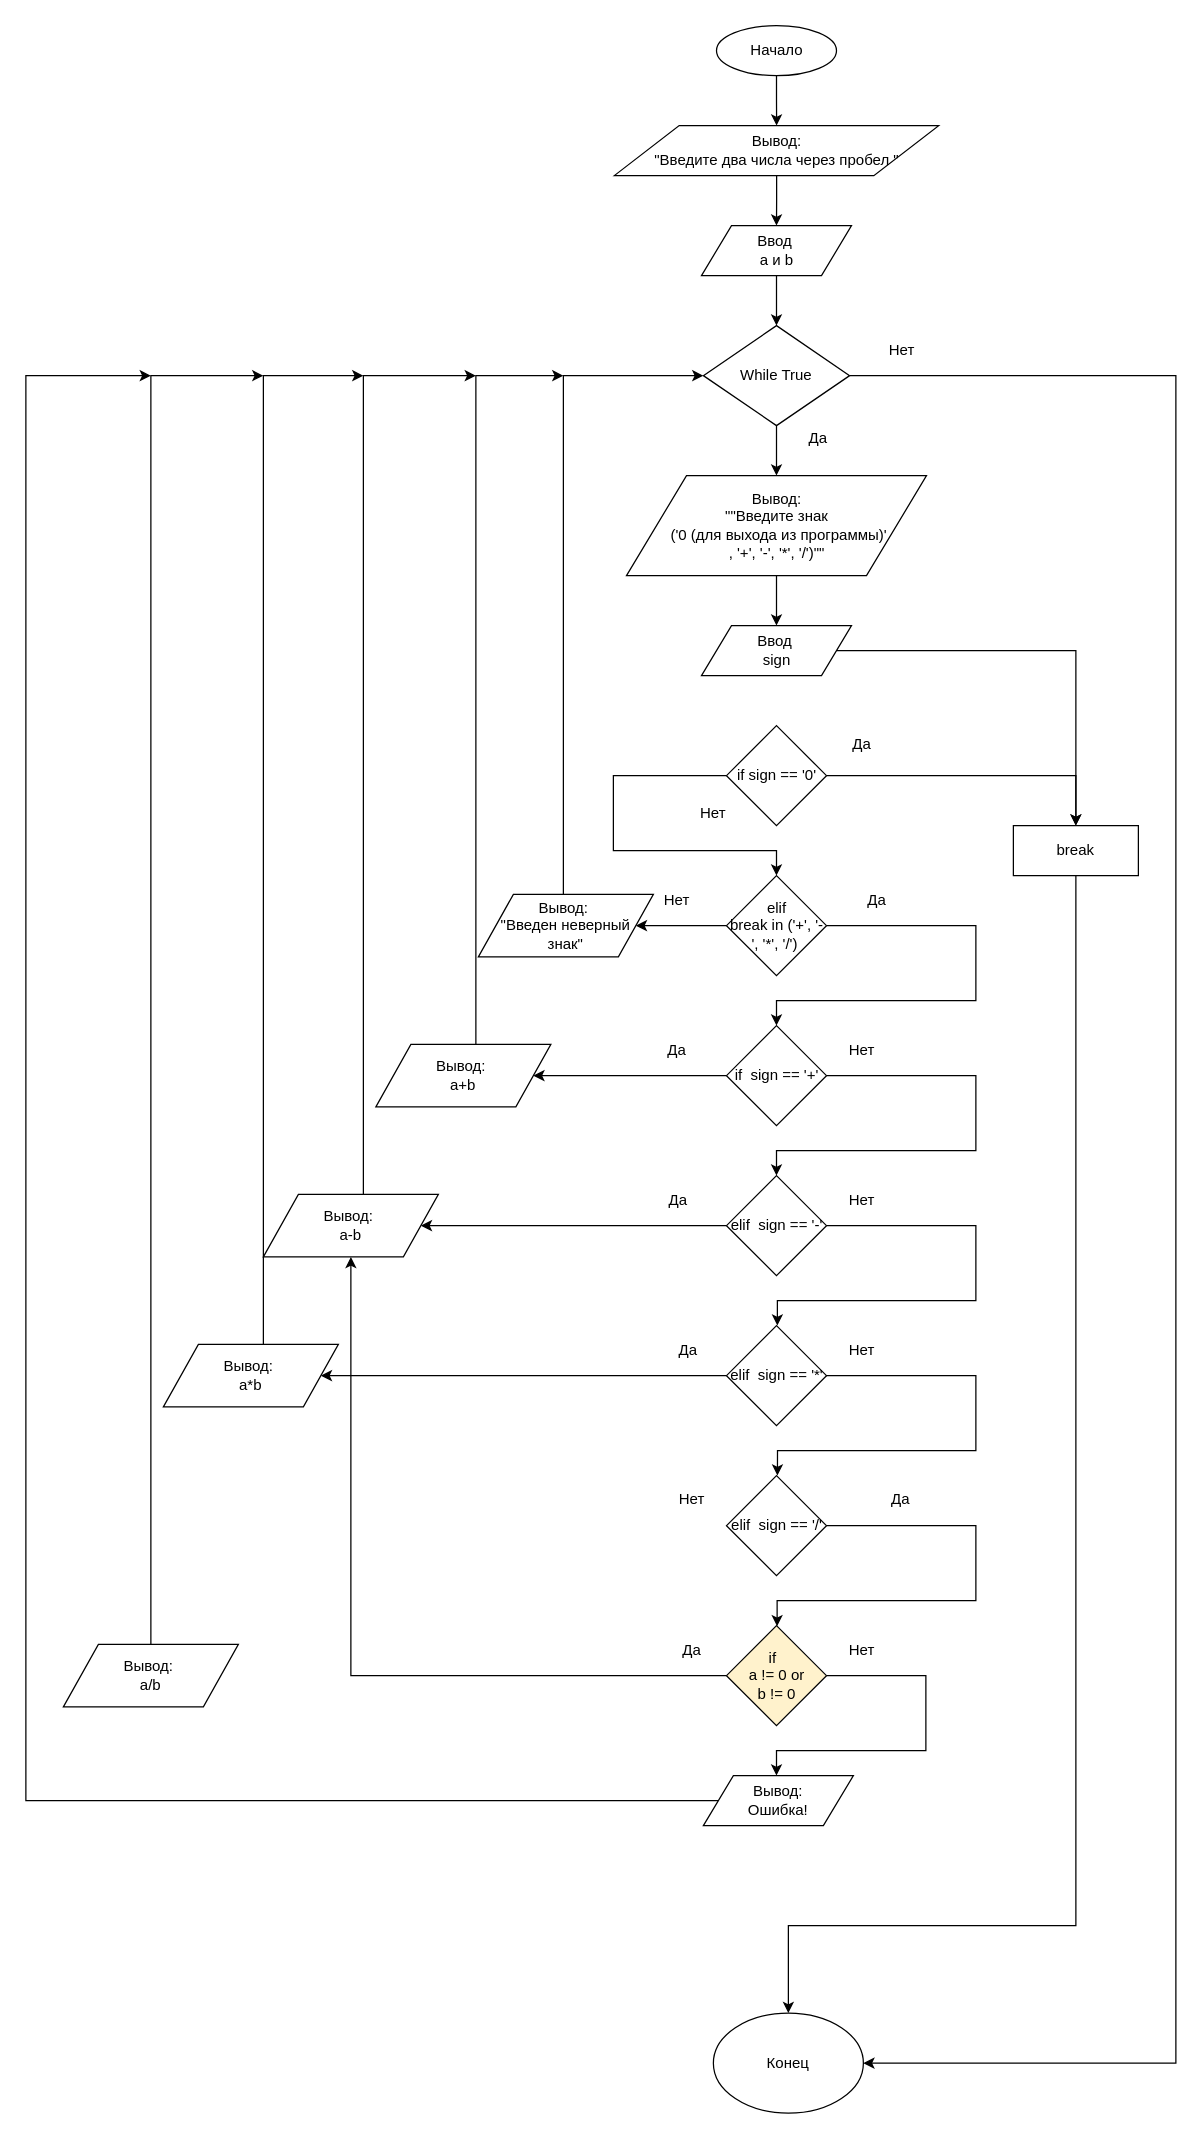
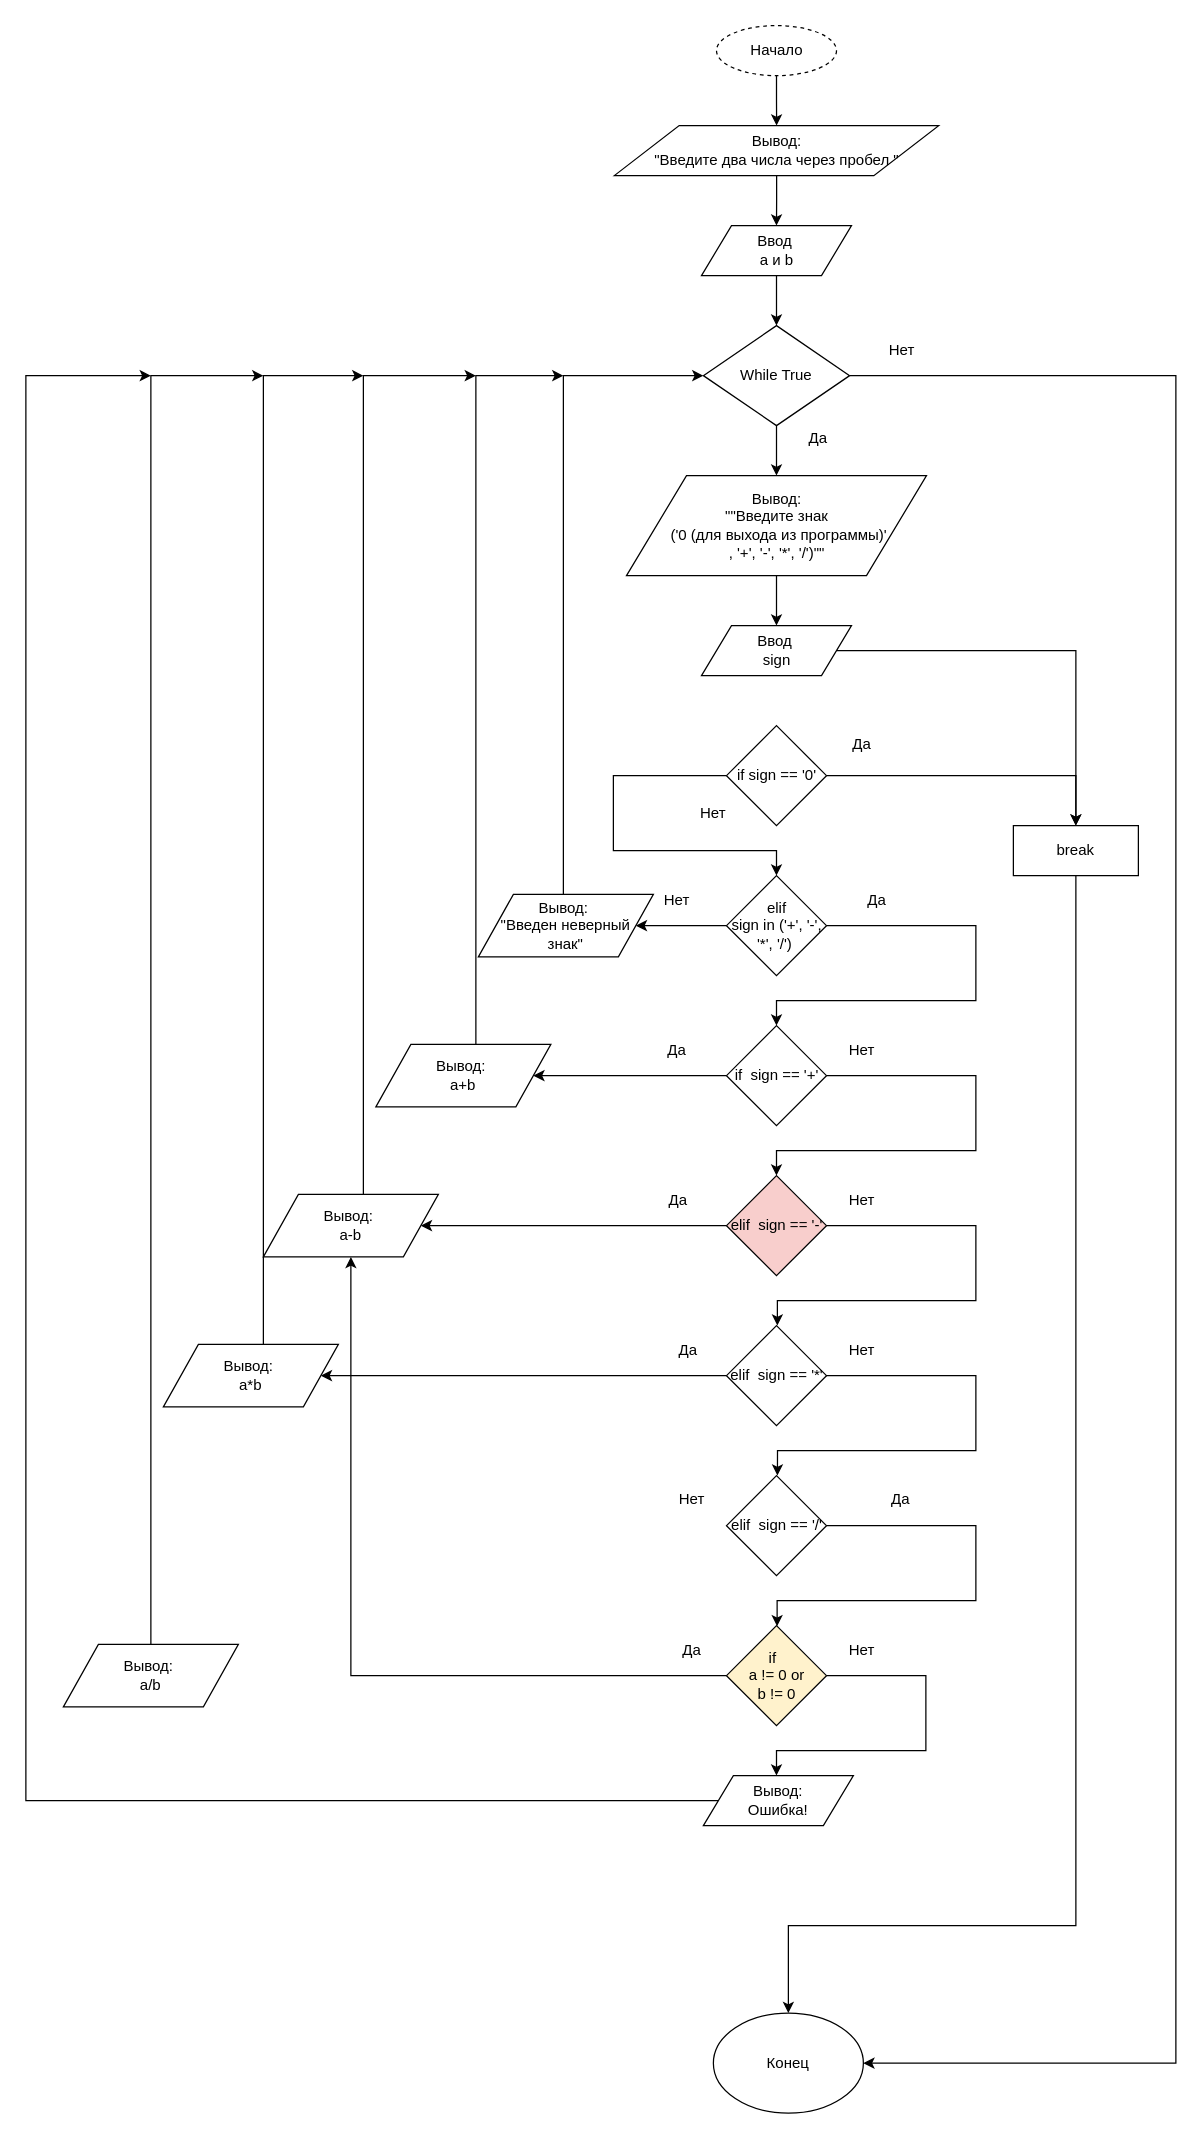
(776, 51) -> (776, 51)
(777, 926) -> (777, 926)
(776, 1226) -> (776, 1226)
